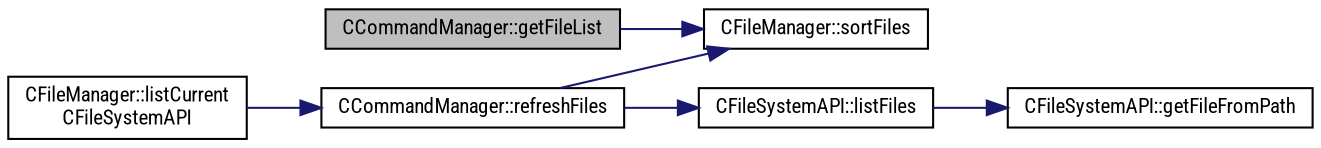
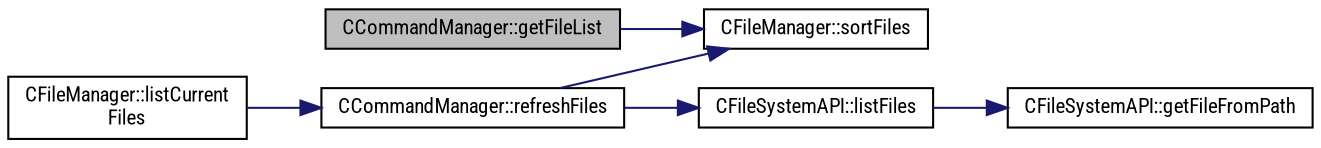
(128, 108) -> (128, 108)
